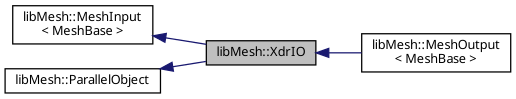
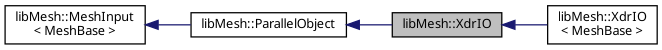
(186, 41) -> (175, 25)
(436, 53) -> (602, 25)
